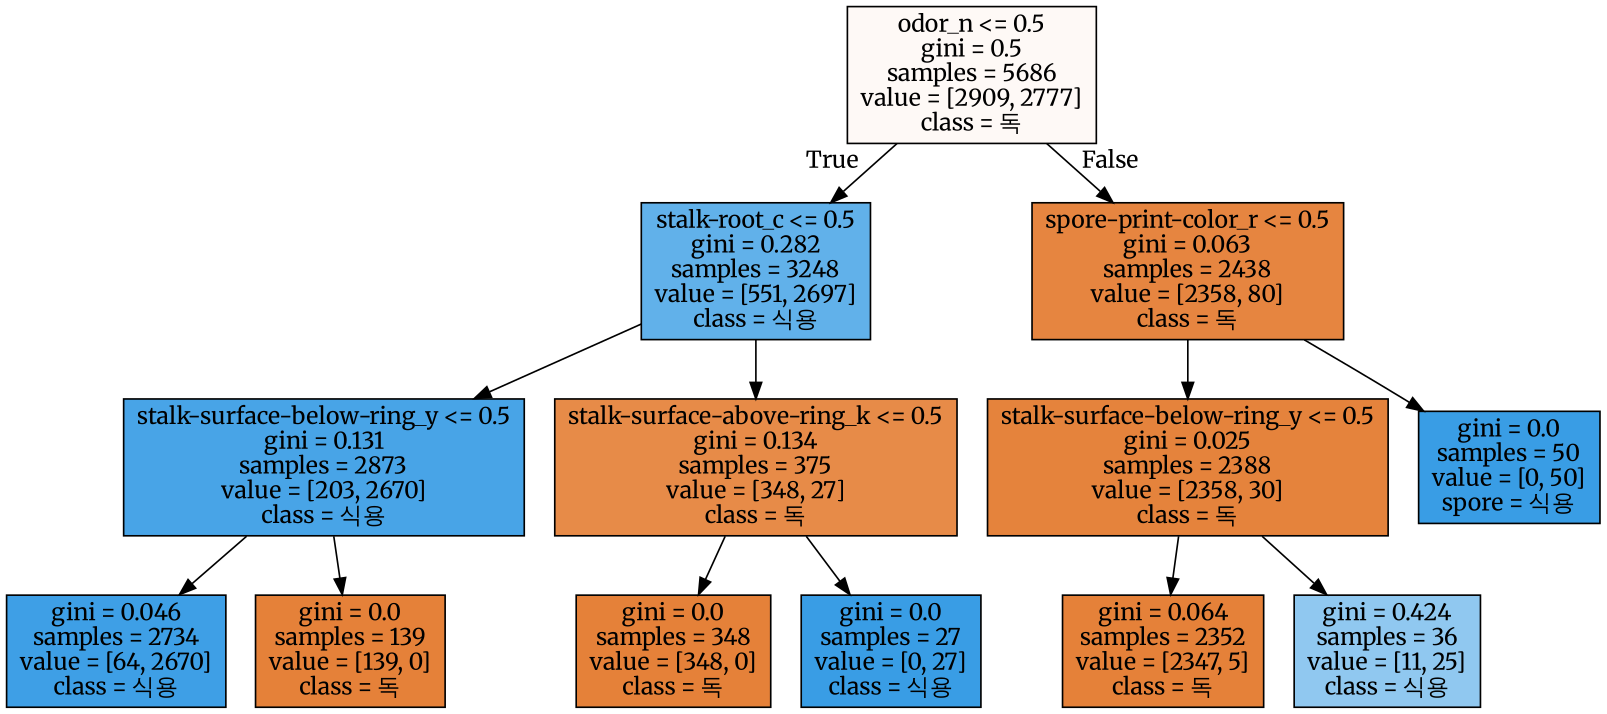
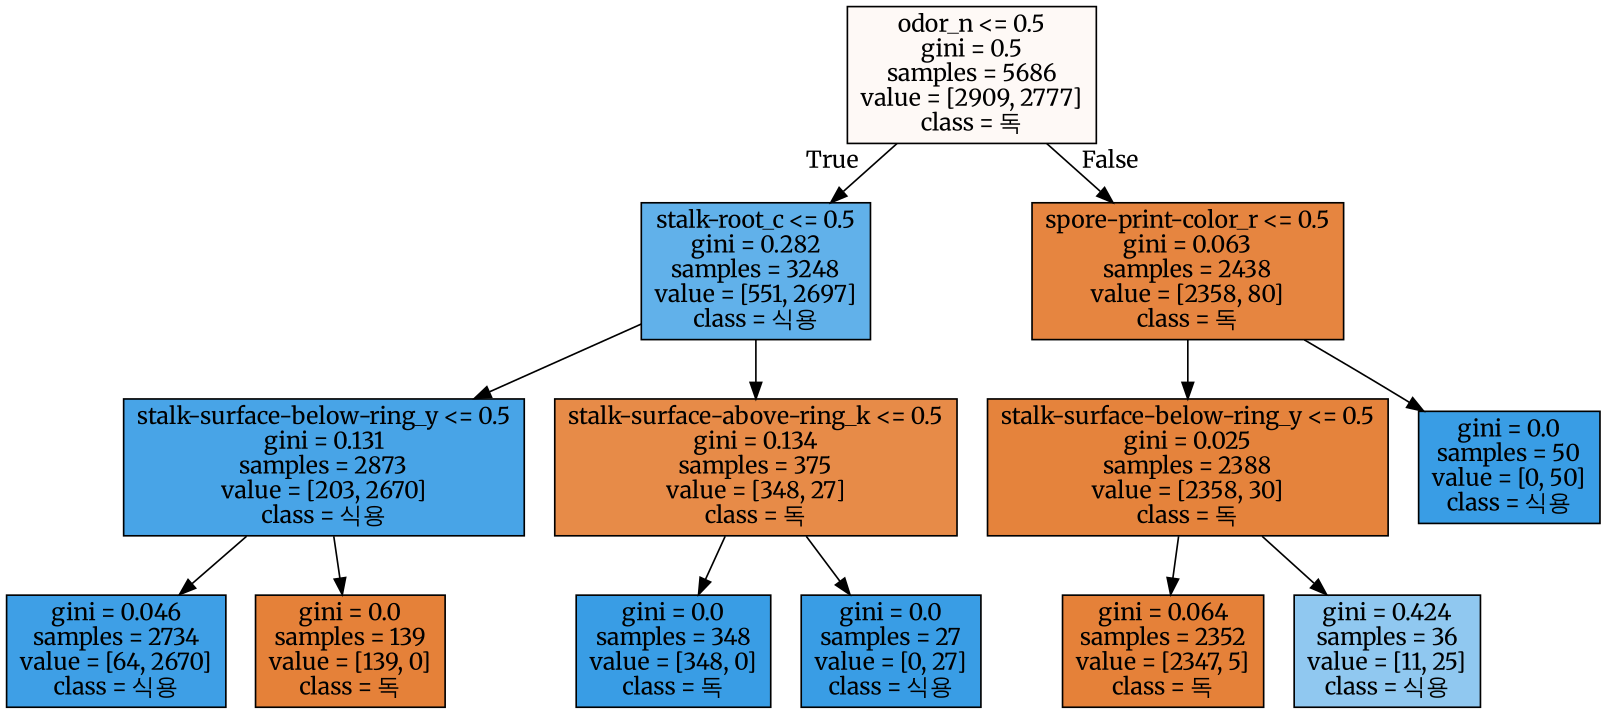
(1509, 467) -> (1509, 467)
(673, 651) -> (673, 651)
